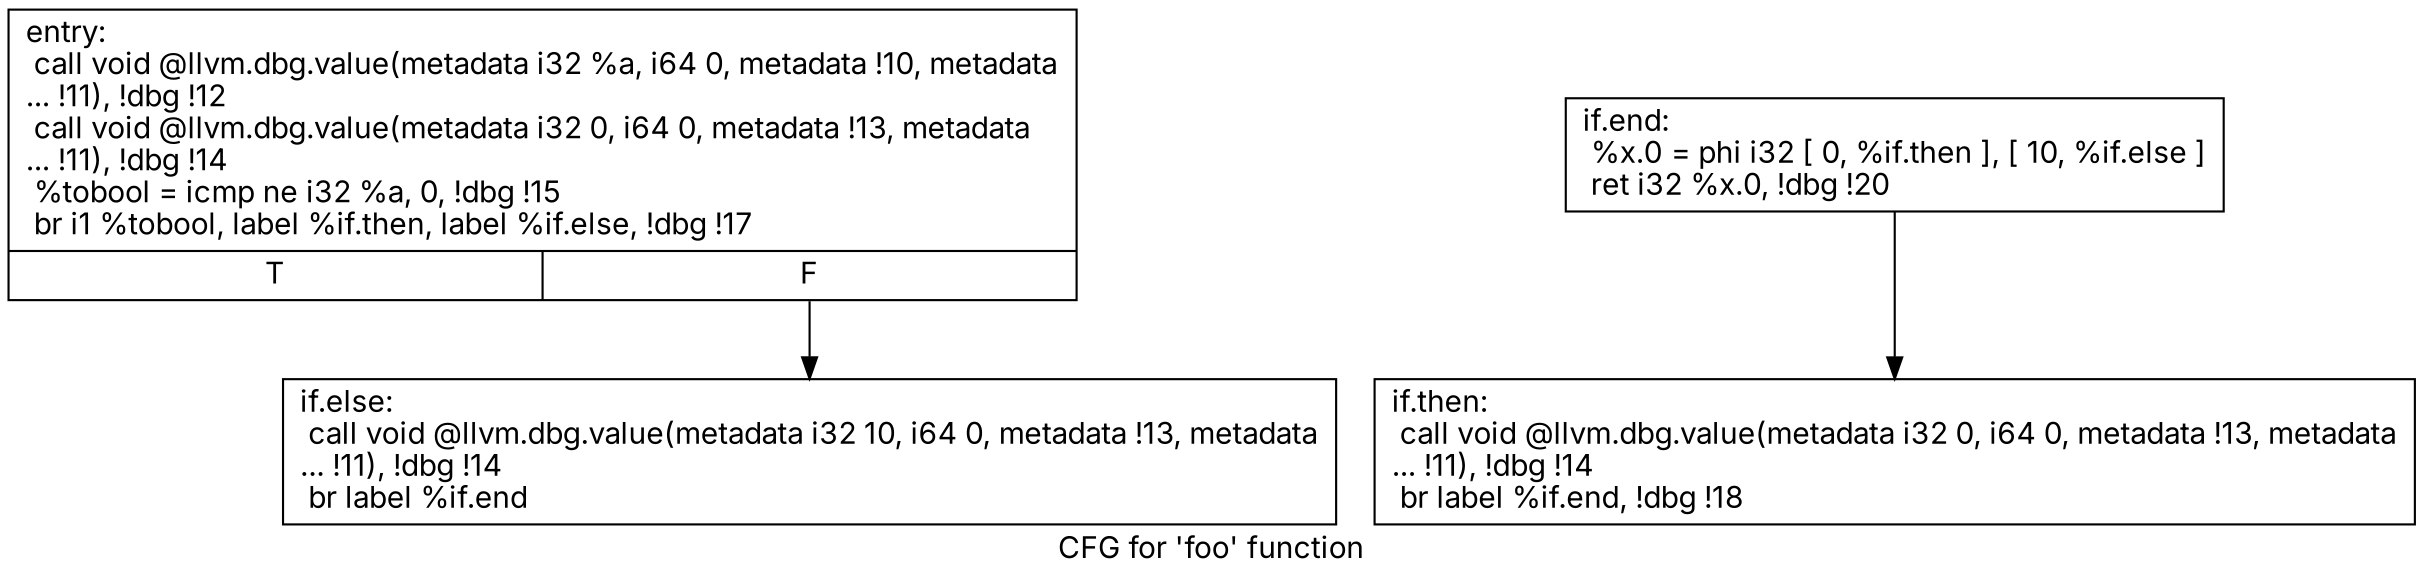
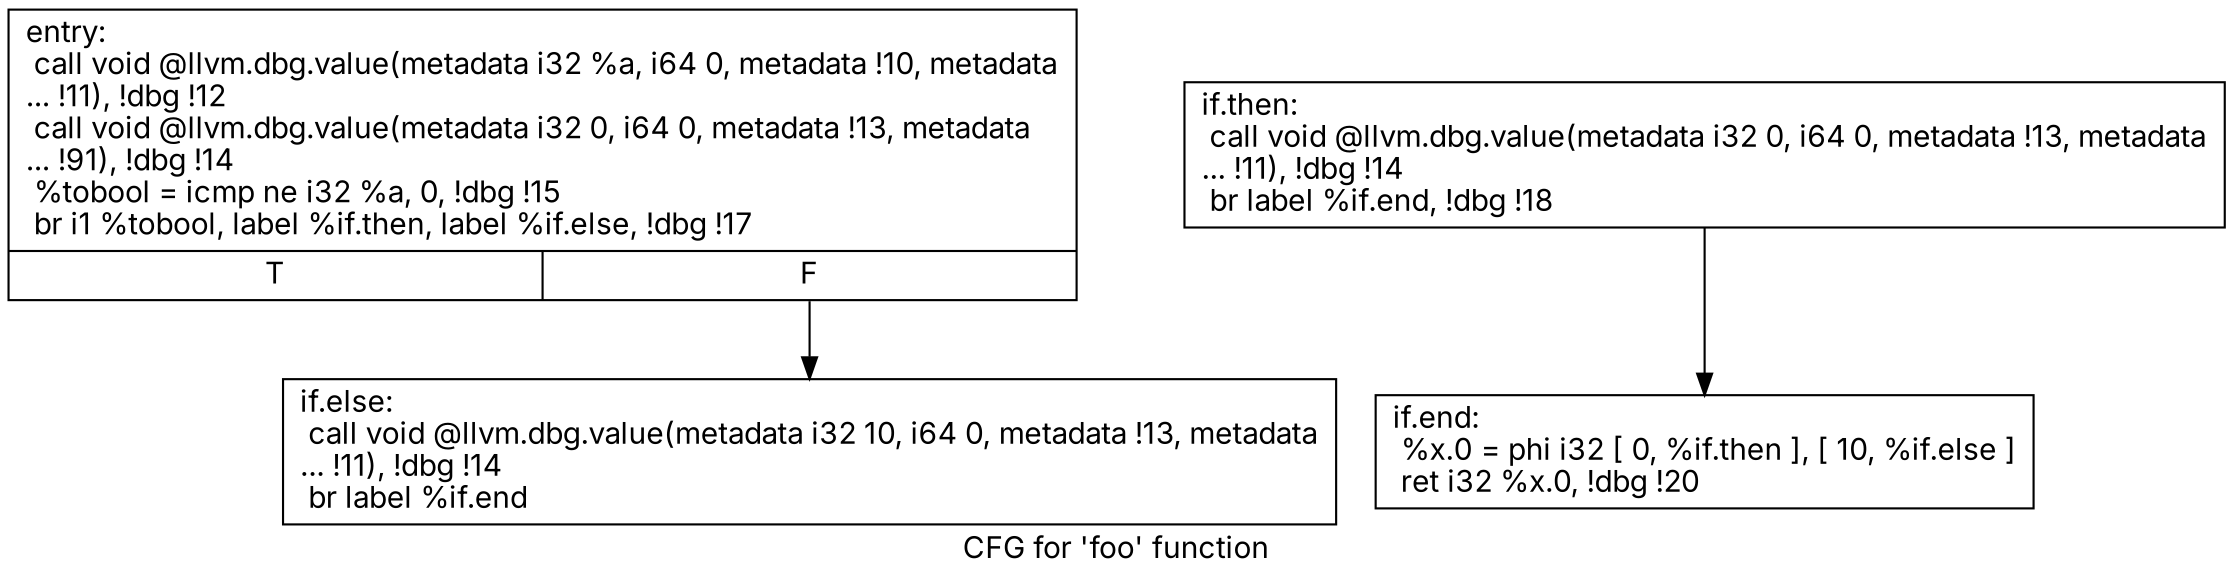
(127, 161) -> (130, 161)
(1895, 284) -> (1705, 301)
